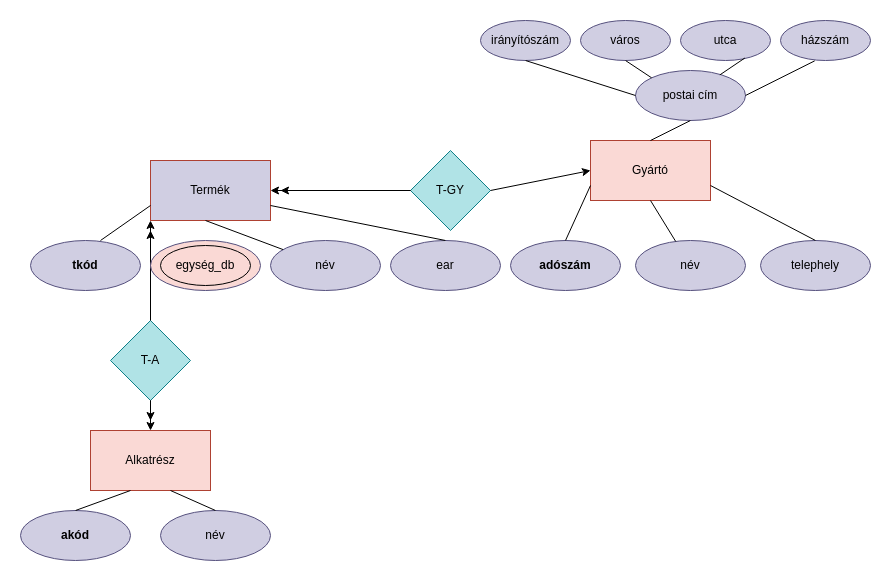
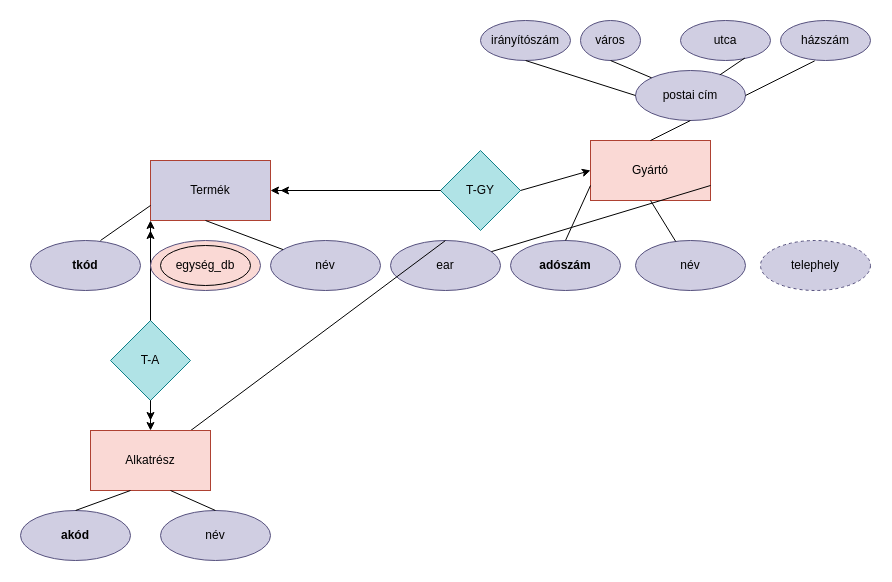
(626, 41) -> (611, 41)
(451, 191) -> (481, 191)
(763, 213) -> (601, 219)
(358, 223) -> (319, 335)
(816, 266) -> (816, 266)
